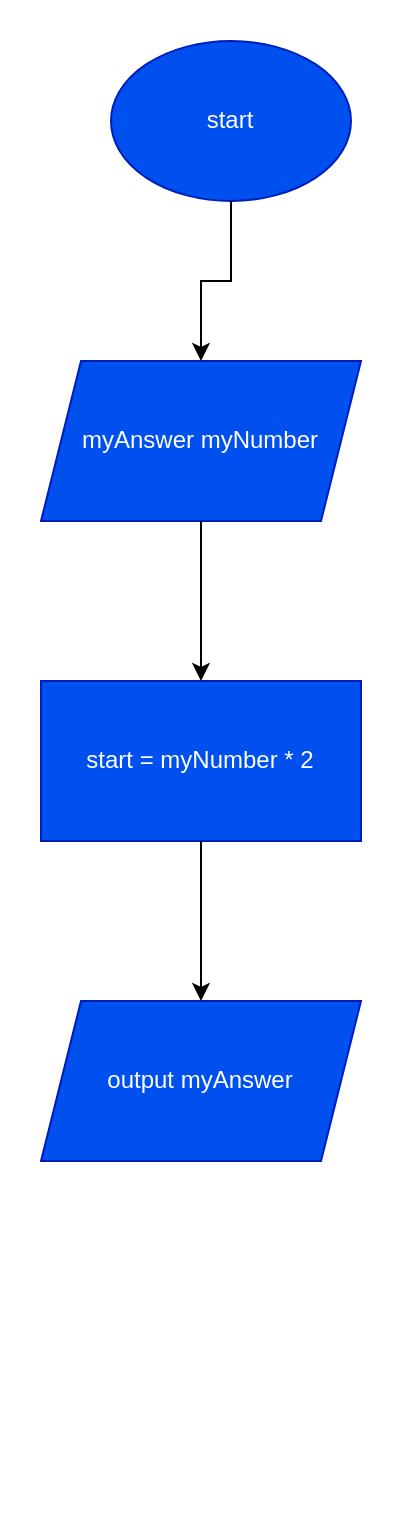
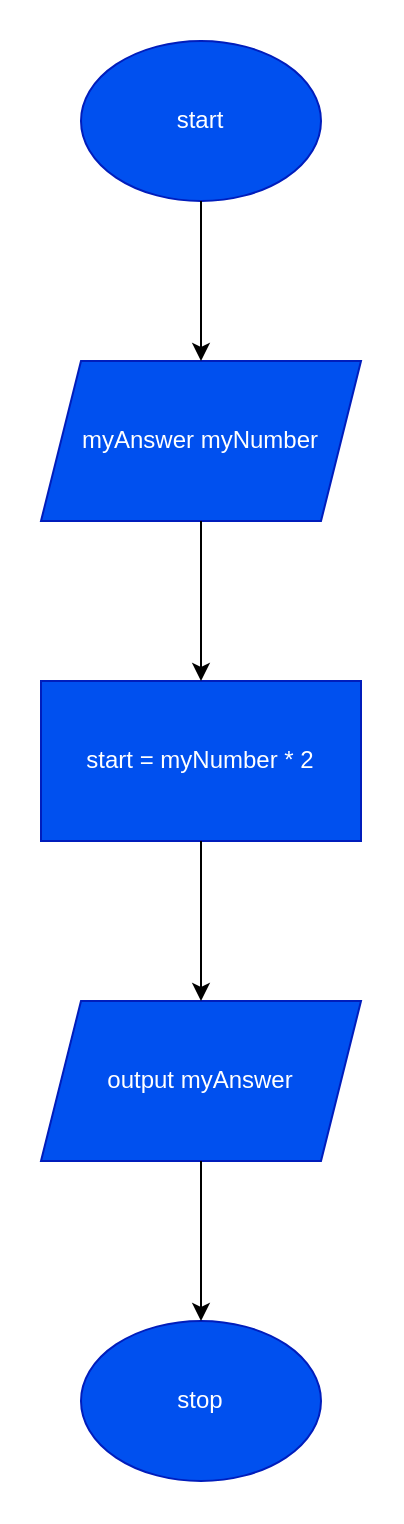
(231, 121) -> (201, 121)
none -> (201, 1234)
none -> (201, 1401)
